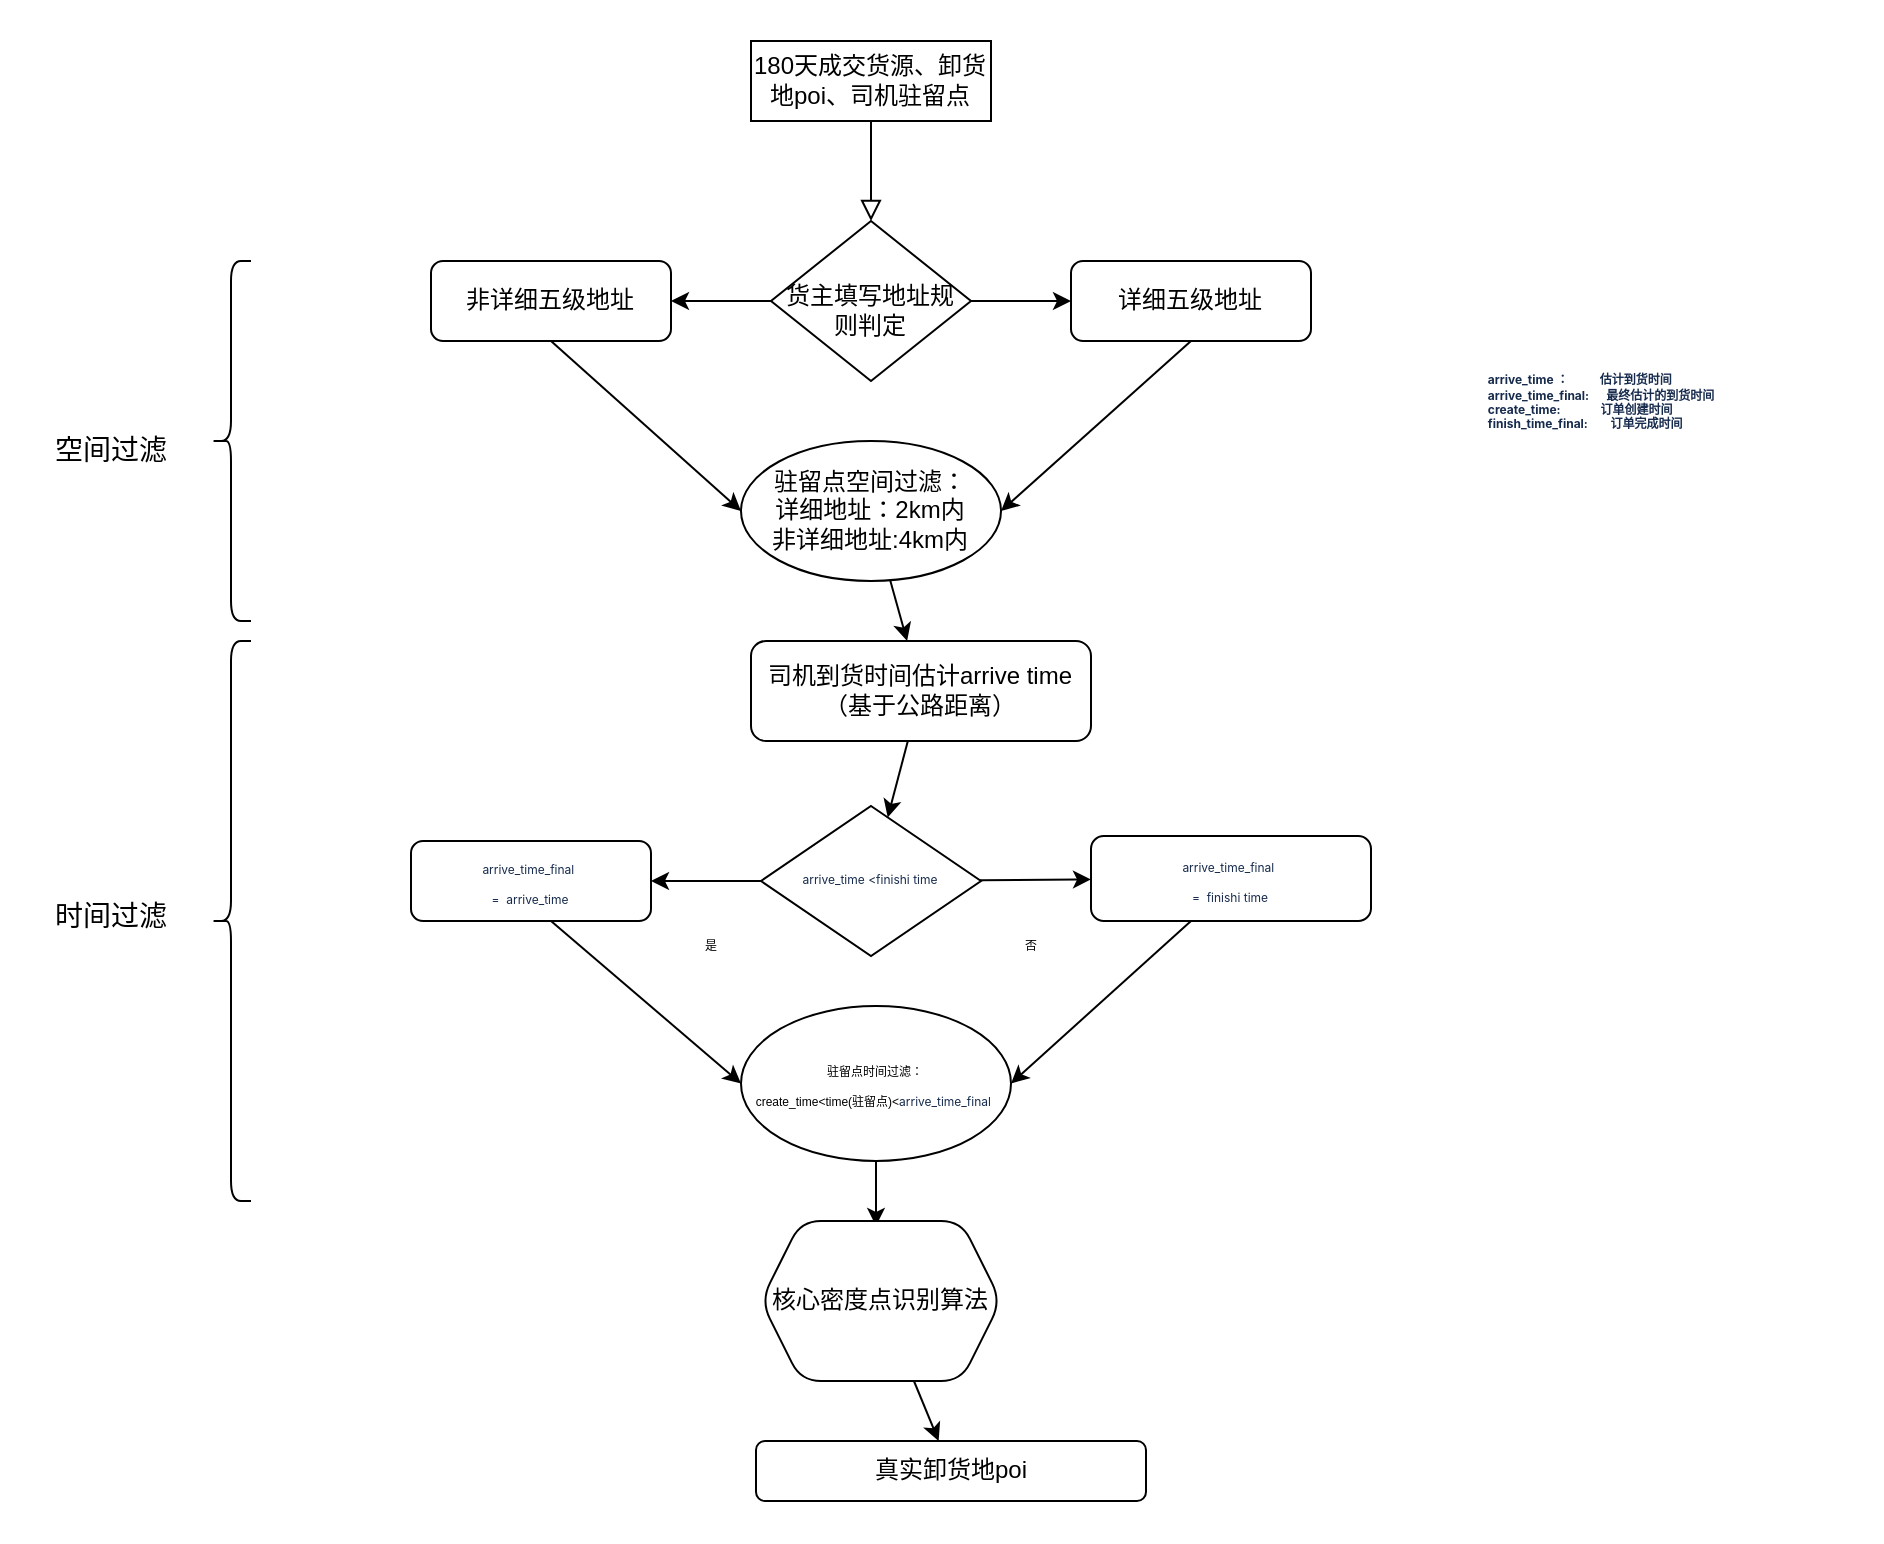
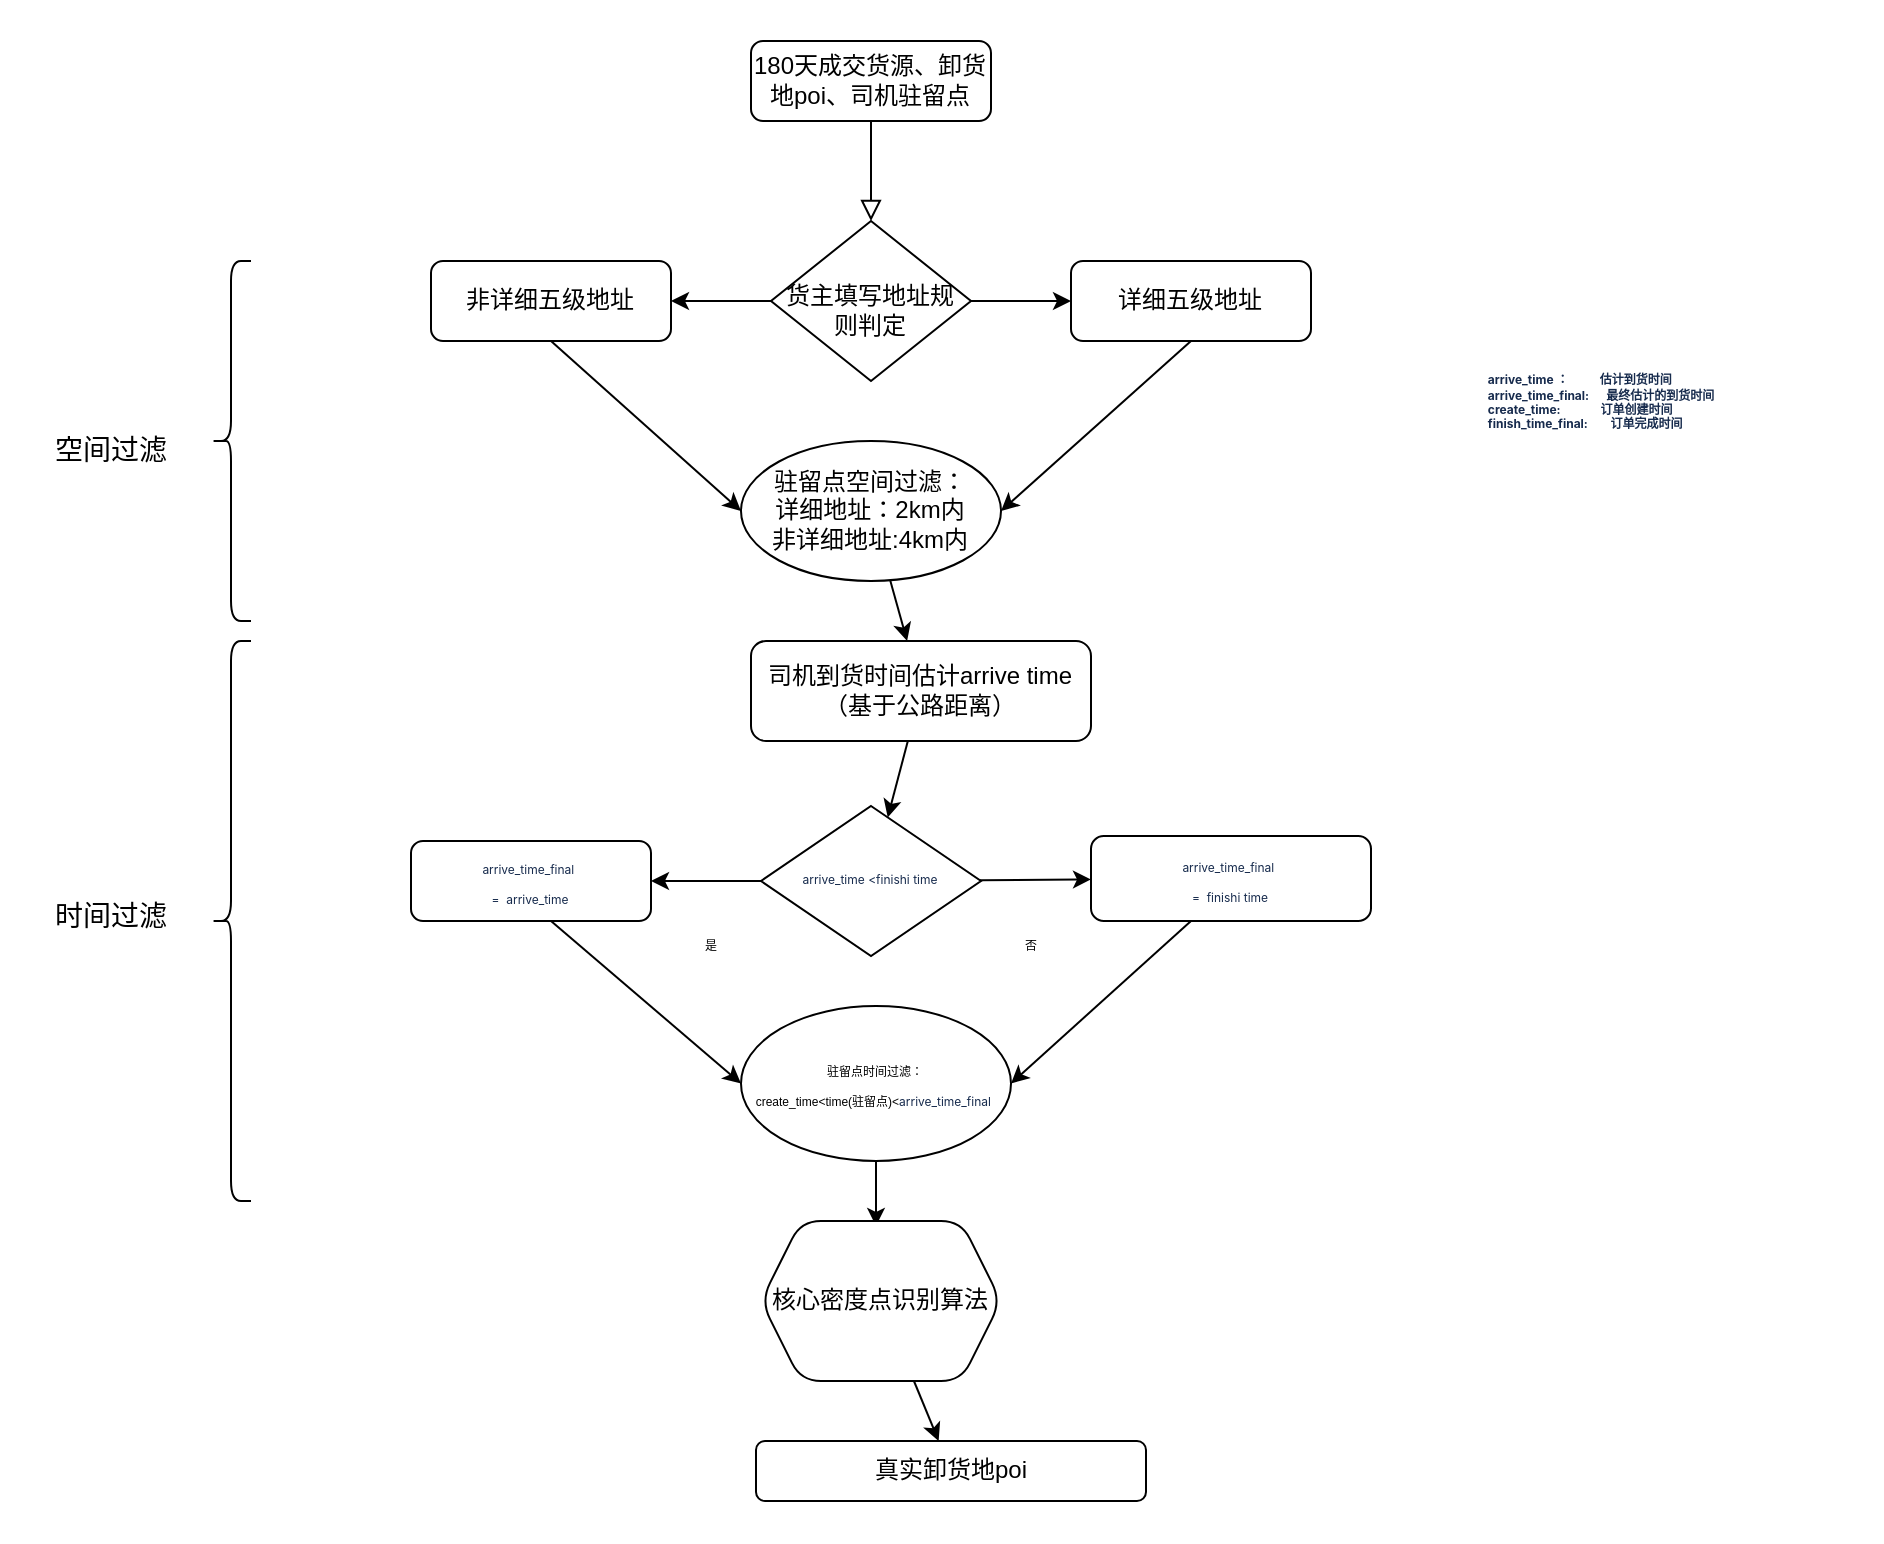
(871, 81) -> (871, 81)
